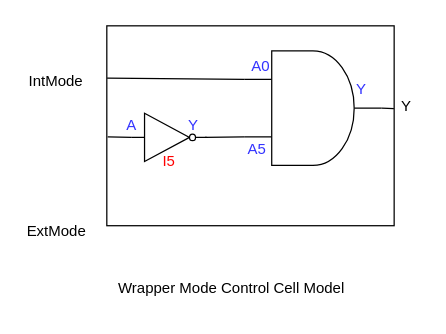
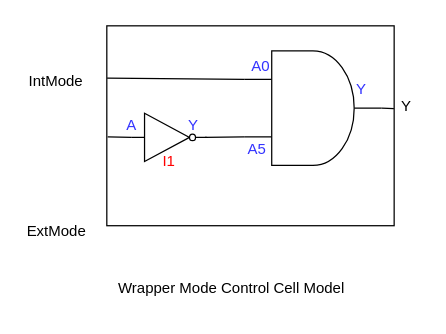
(169, 162) -> (169, 162)
